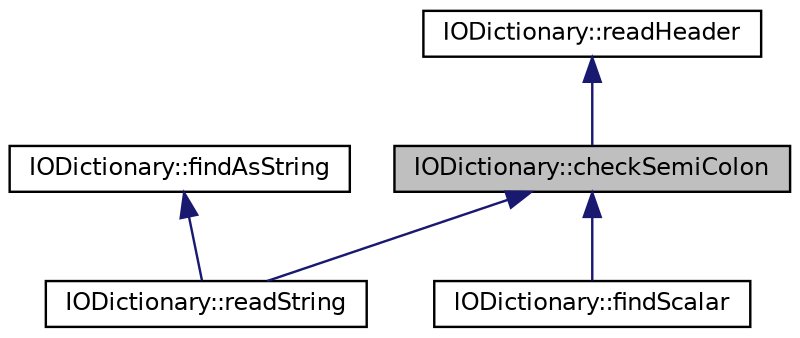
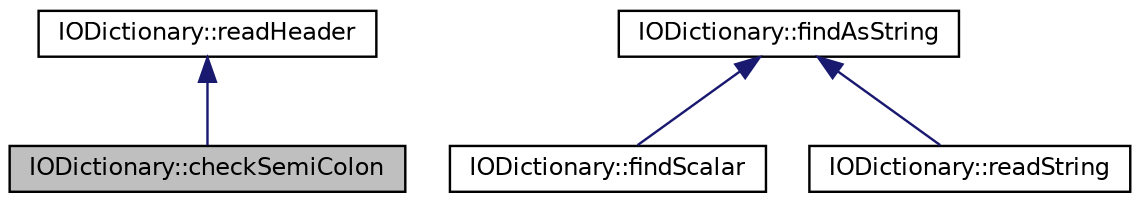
(387, 240) -> none
(592, 249) -> (689, 108)
